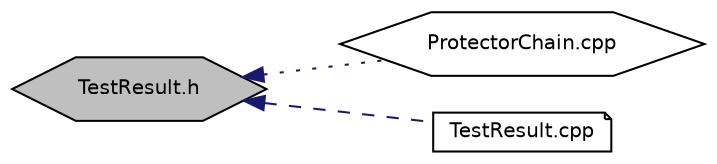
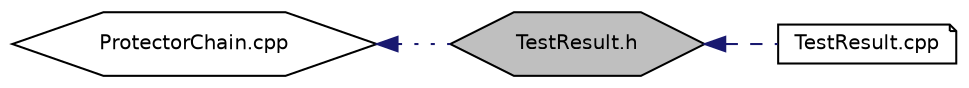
(325, 67) -> (424, 44)
